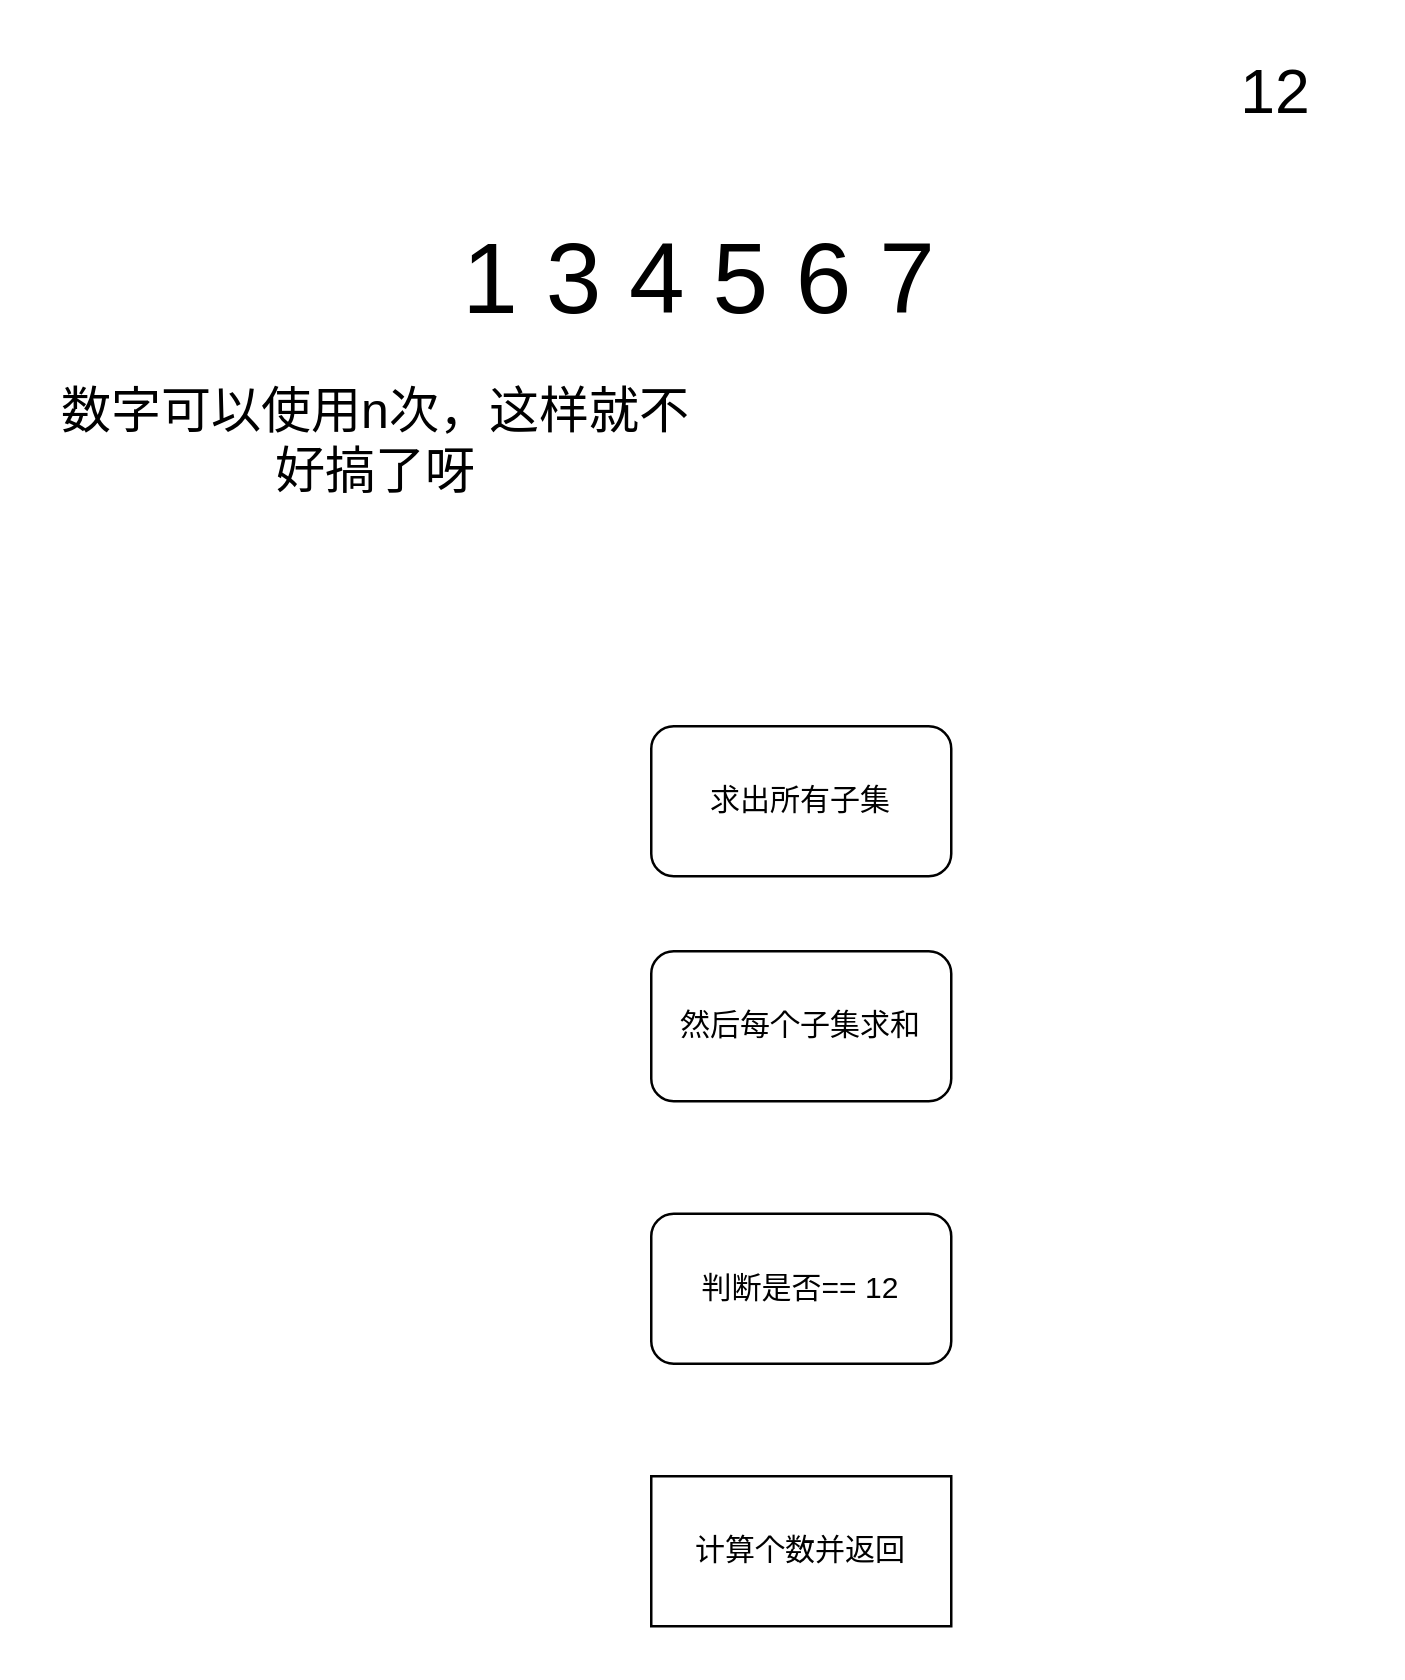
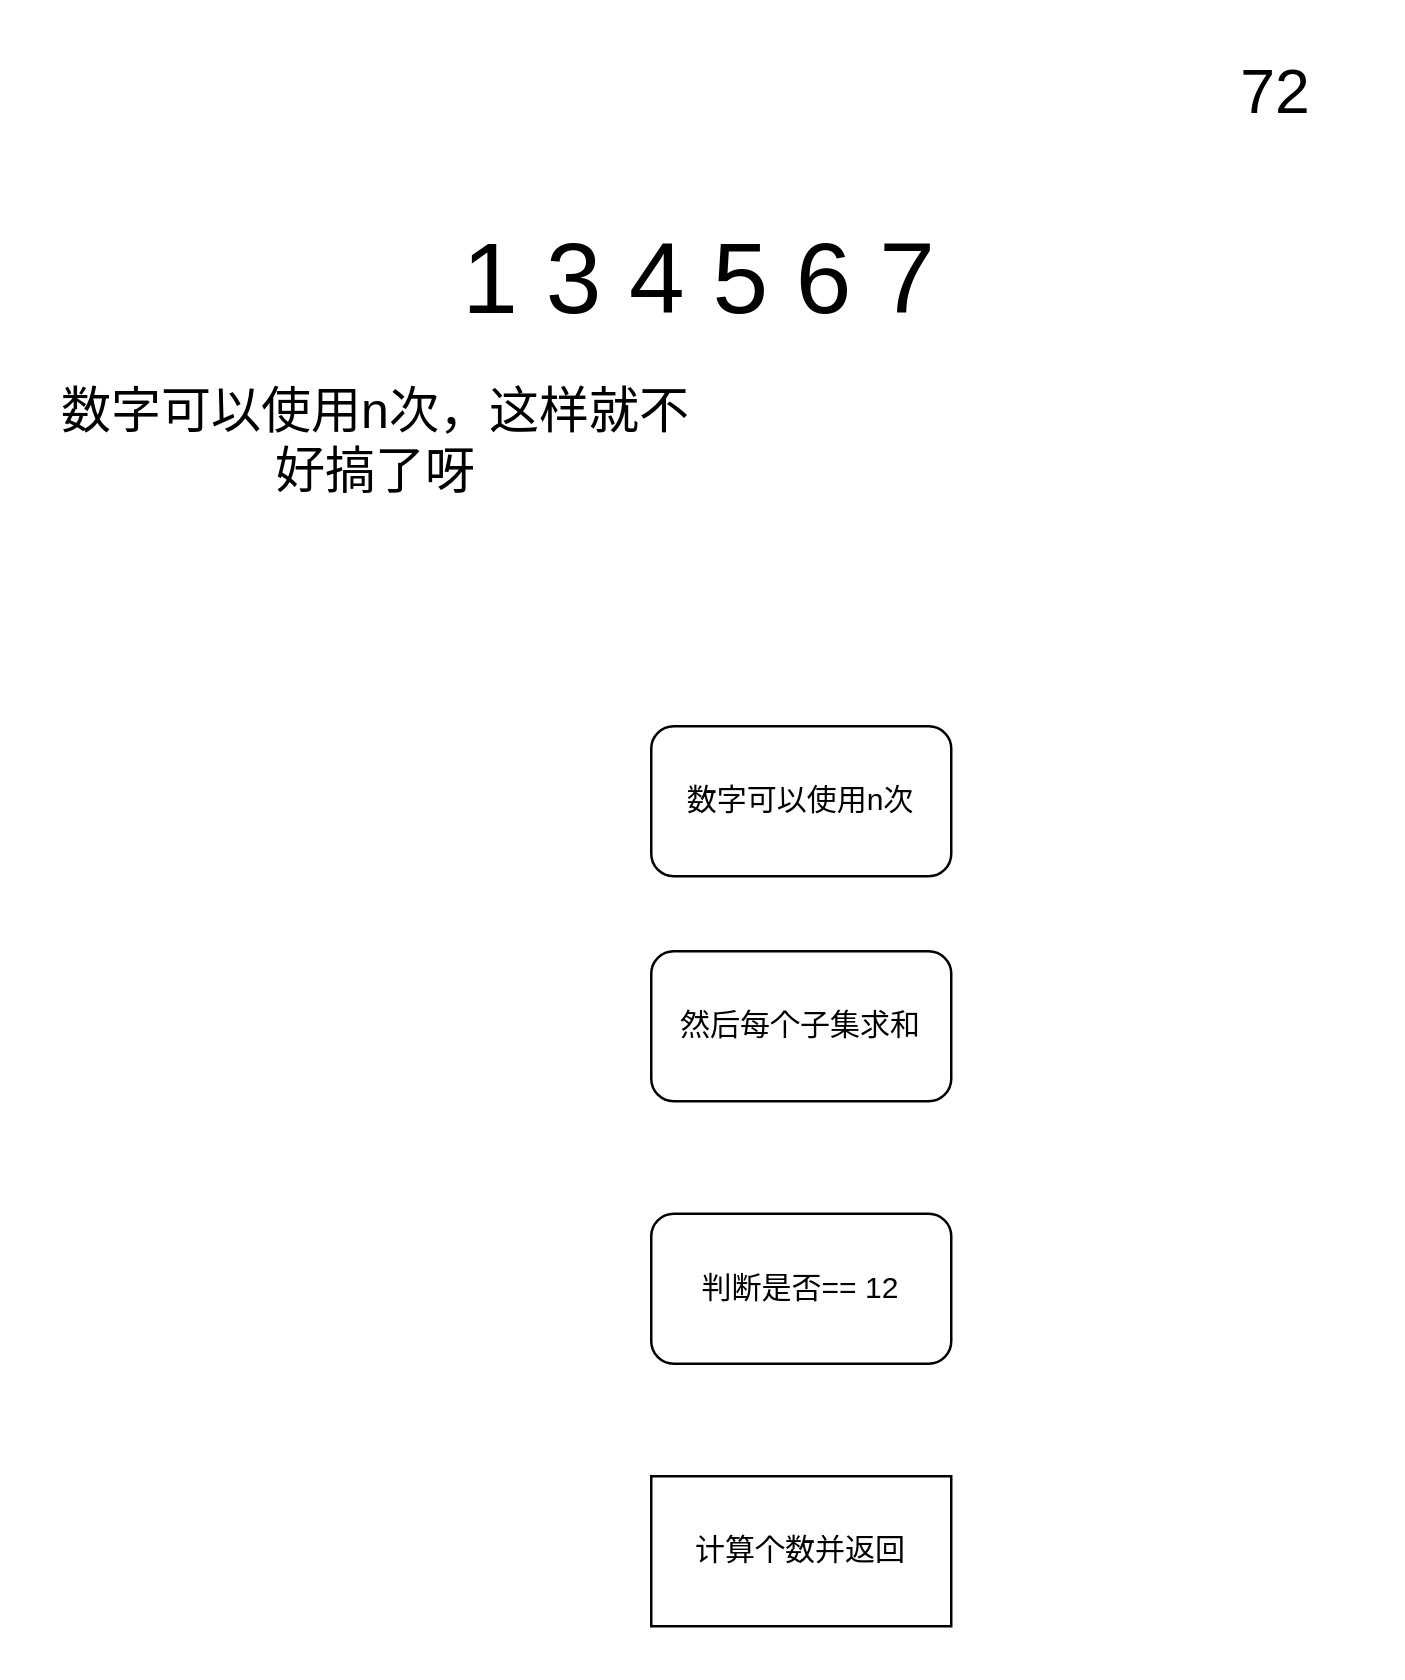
(1276, 89) -> (1276, 89)
(801, 801) -> (801, 801)
